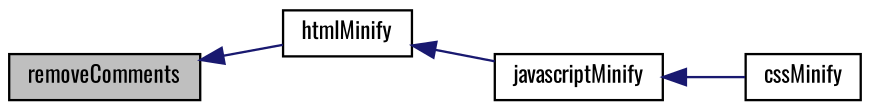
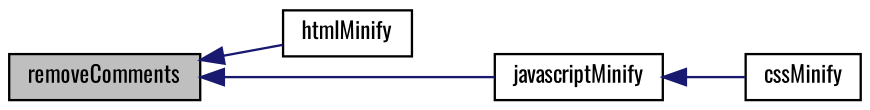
(465, 56) -> (360, 77)
